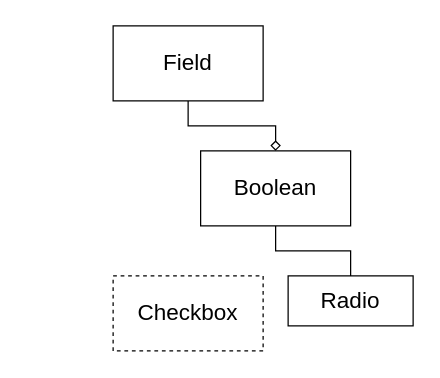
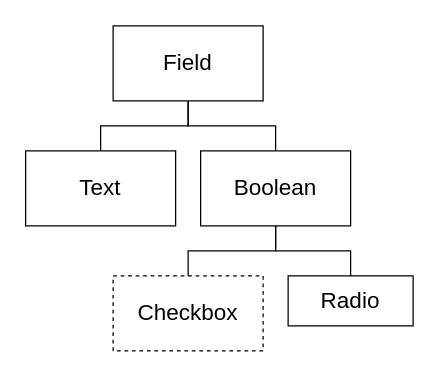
none -> (132, 126)
(276, 140) -> (276, 145)
none -> (101, 188)
none -> (218, 251)
